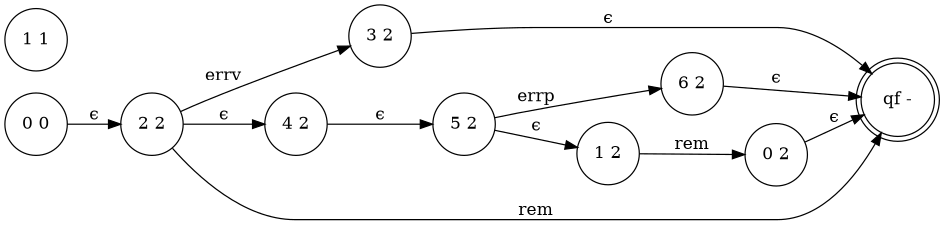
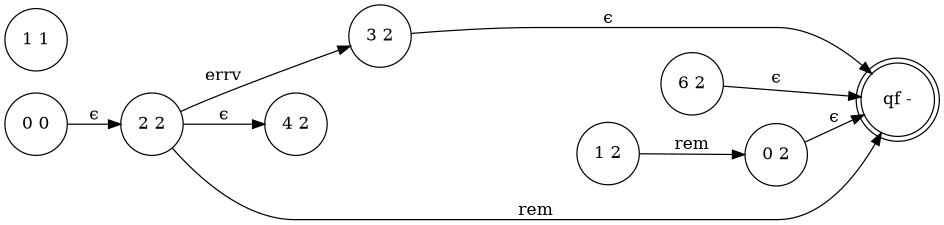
(464, 124) -> none
